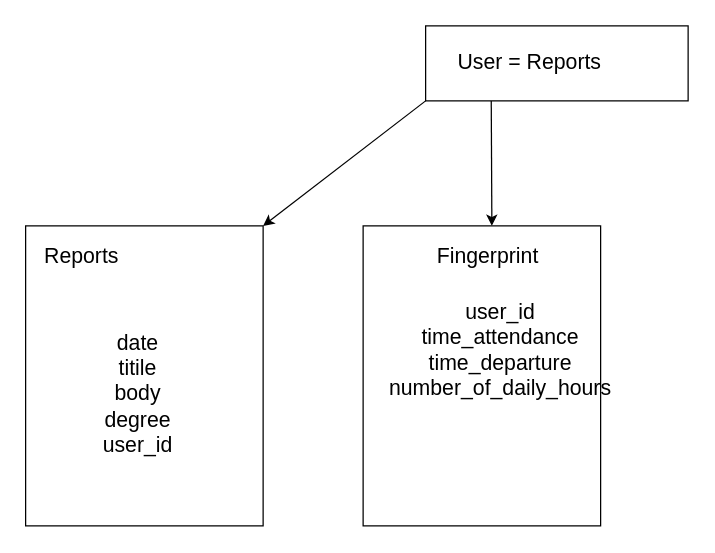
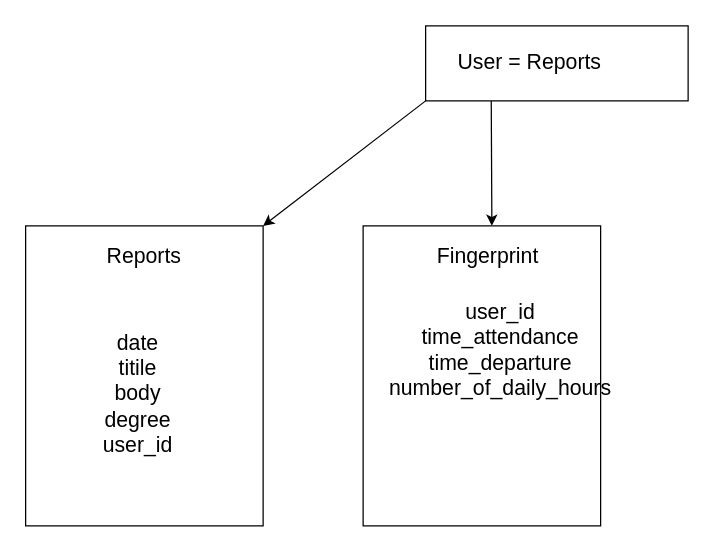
(82, 257) -> (144, 257)
